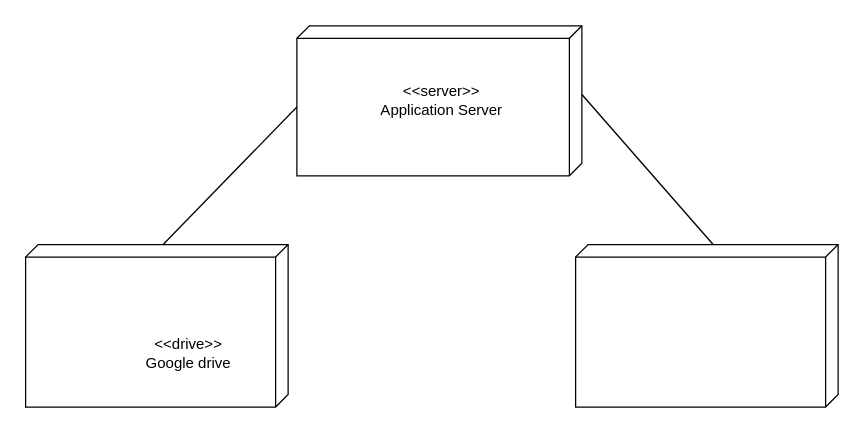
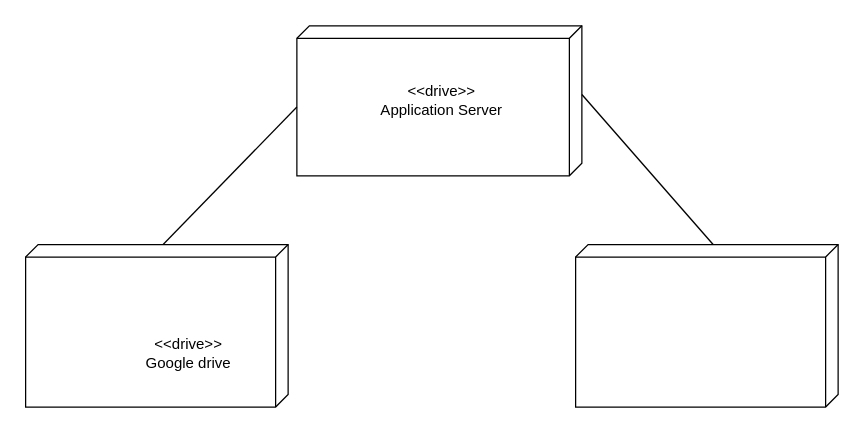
(442, 101) -> (442, 101)
